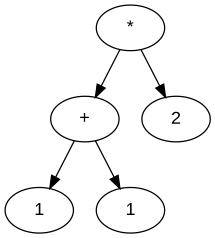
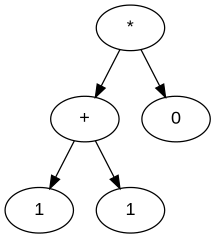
(176, 119) -> (176, 119)
